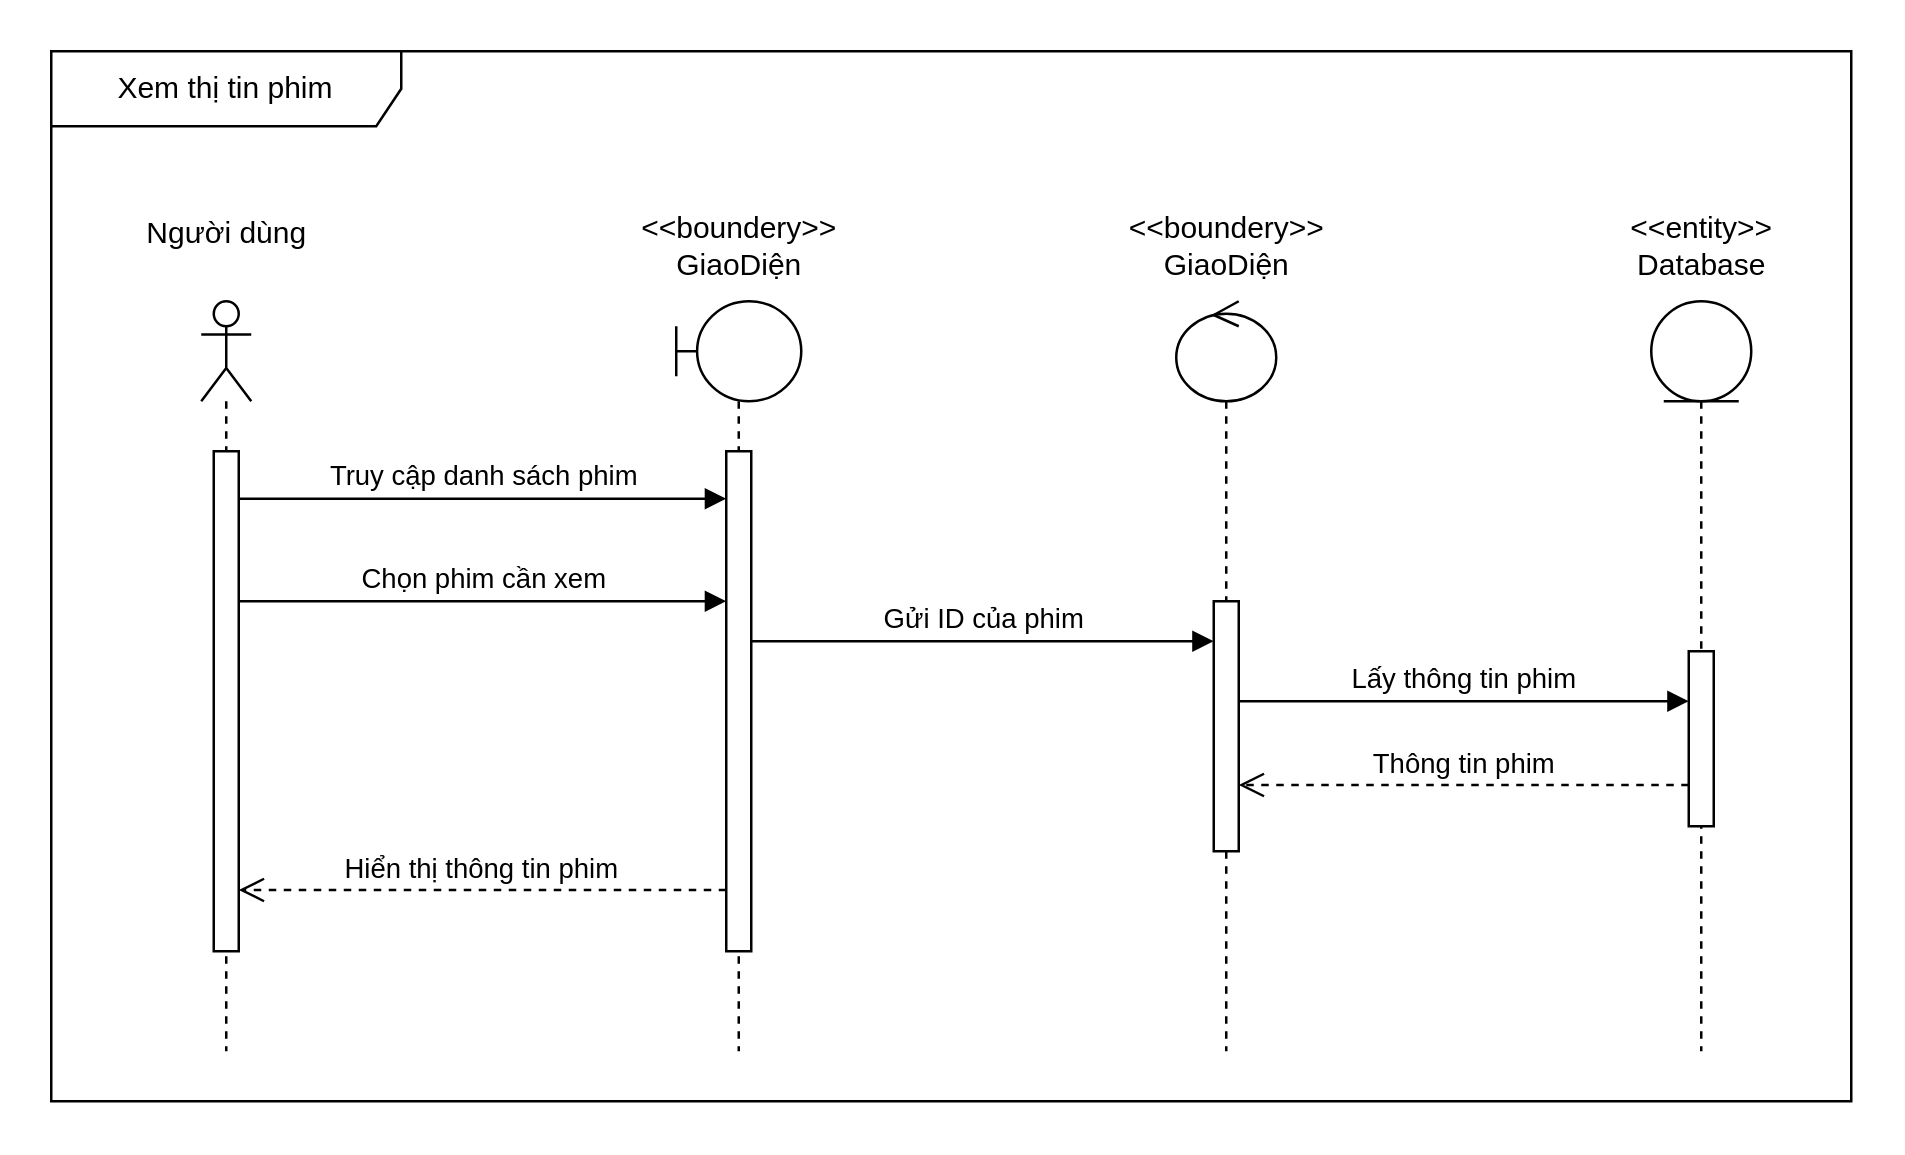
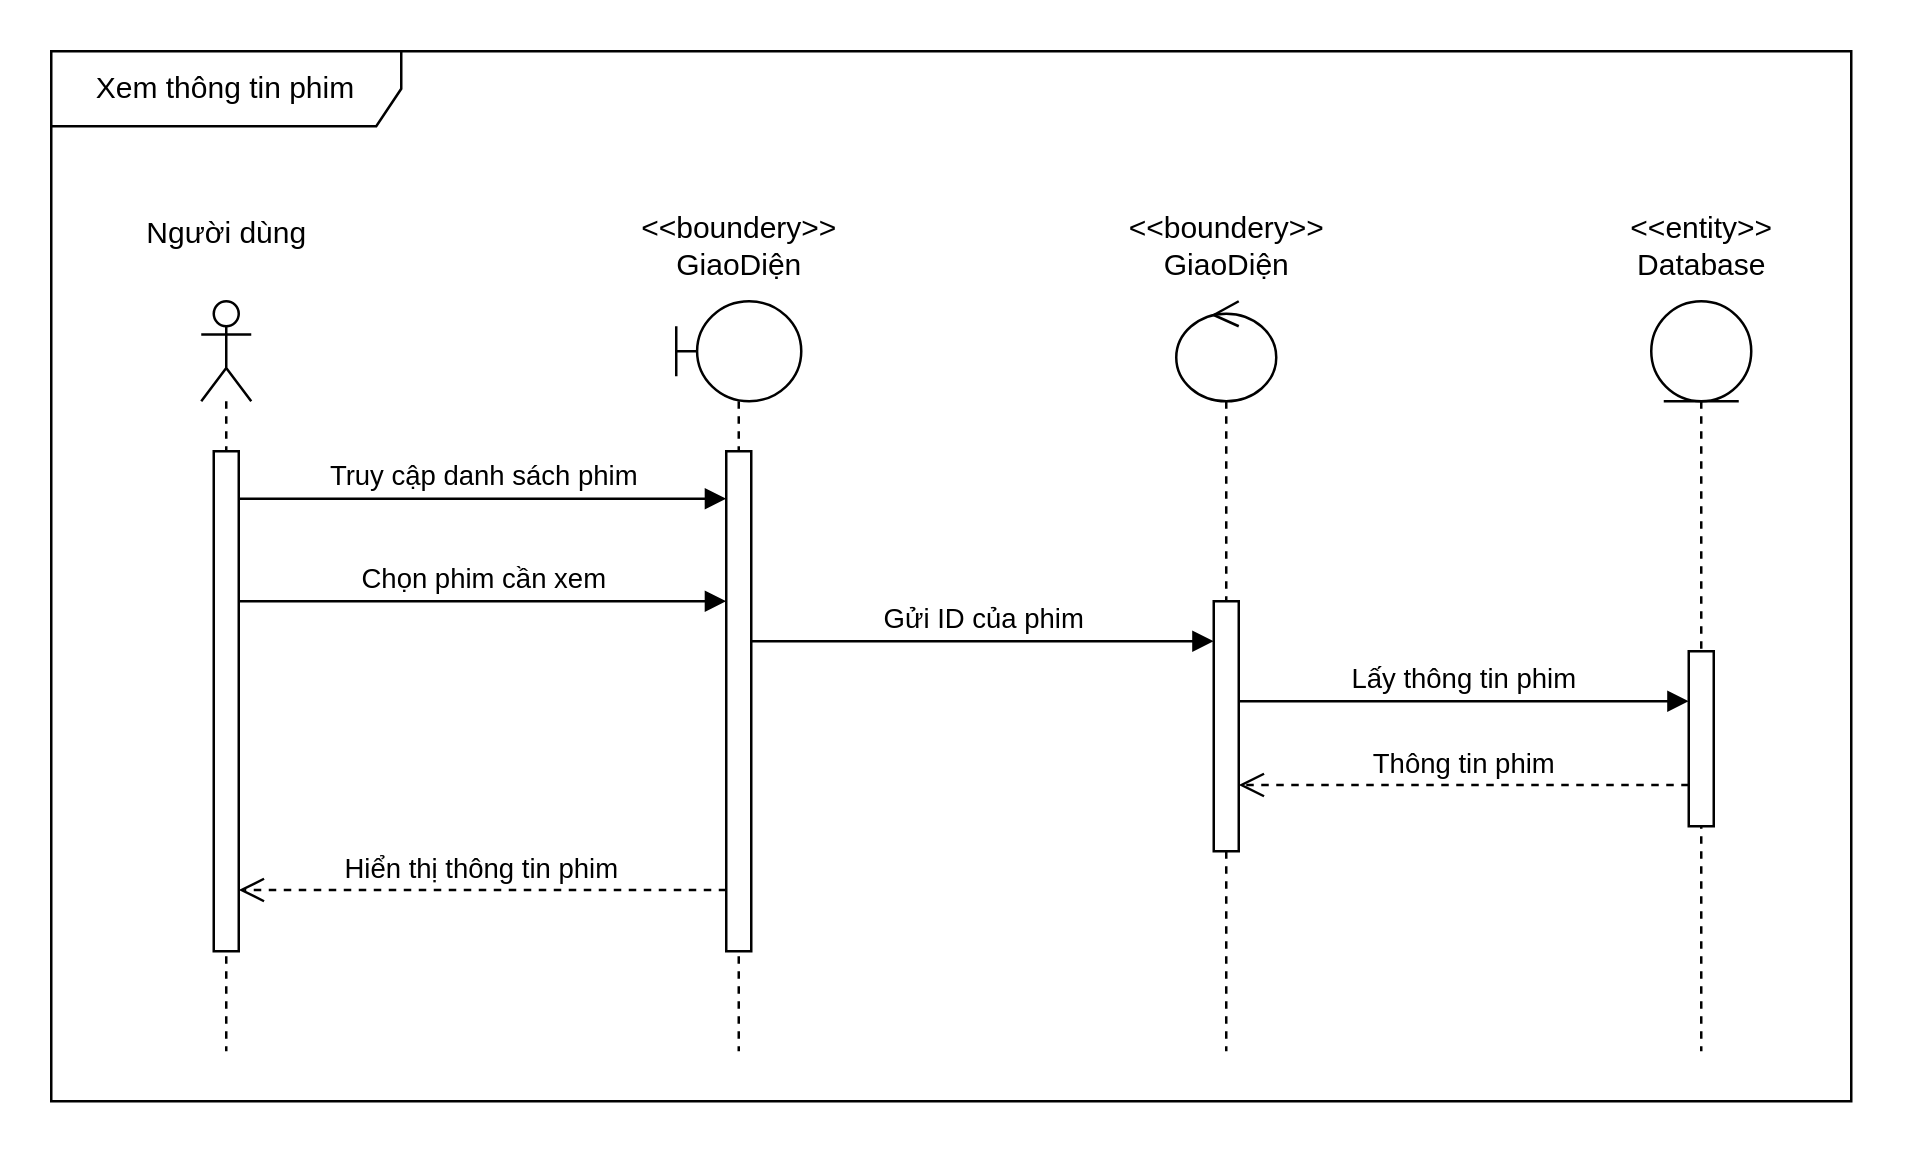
(226, 89) -> (226, 89)
